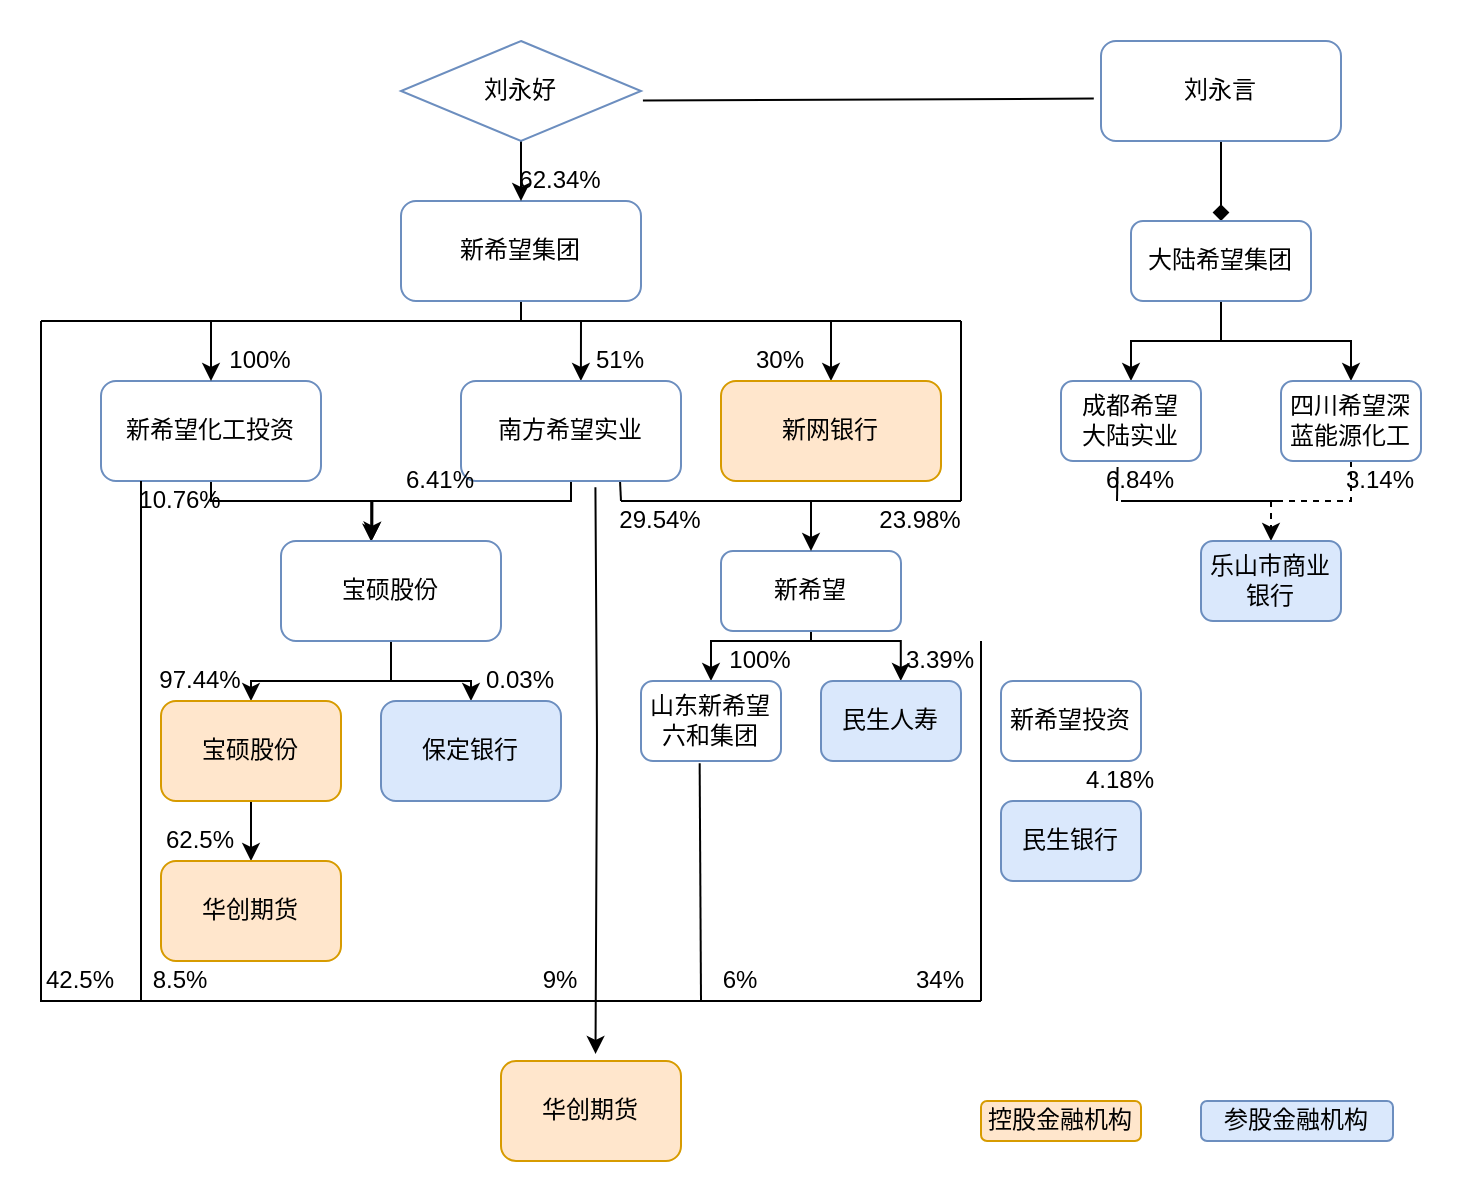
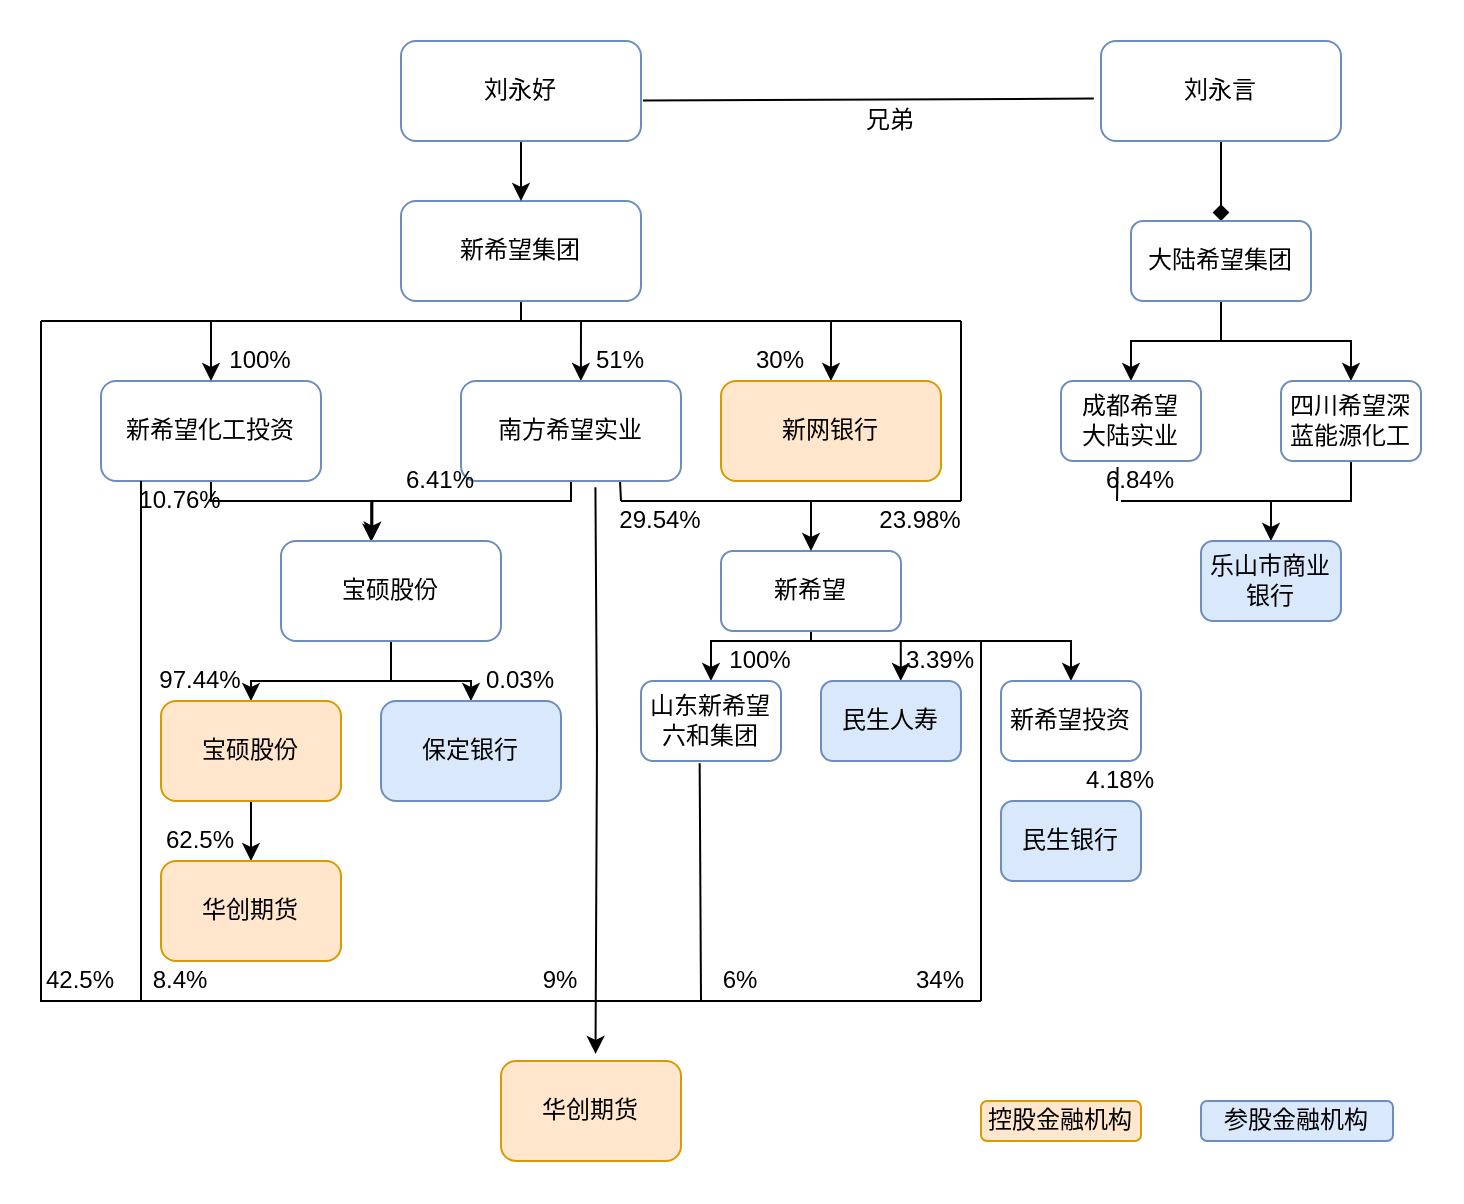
(521, 91) -> (521, 91)
none -> (891, 121)
(561, 181) -> none
(1381, 481) -> none
(1335, 501) -> (1335, 501)
none -> (1001, 641)
(181, 981) -> (181, 981)
